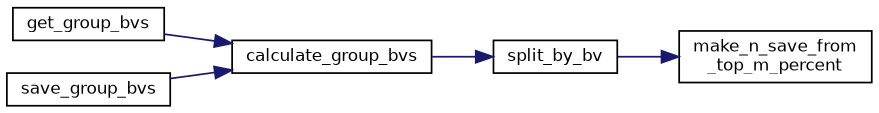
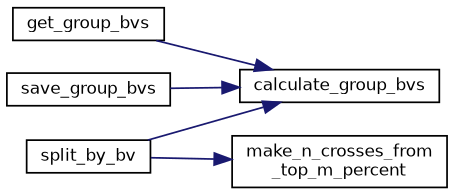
(454, 57) -> (206, 124)
(775, 57) -> (340, 162)
